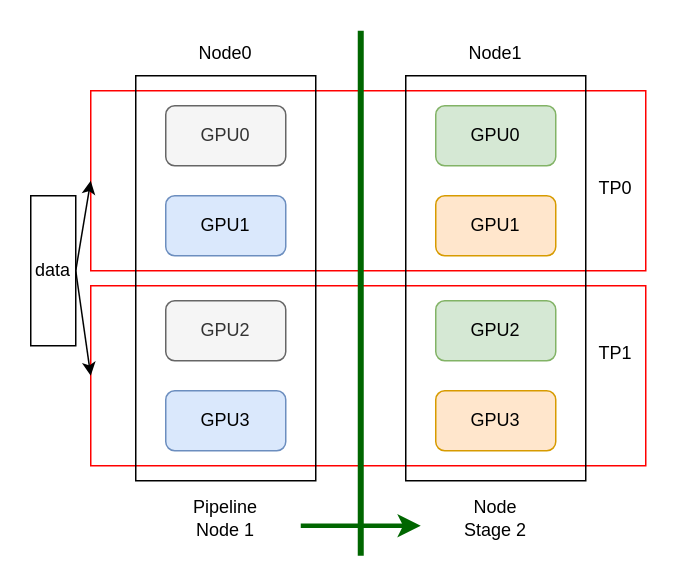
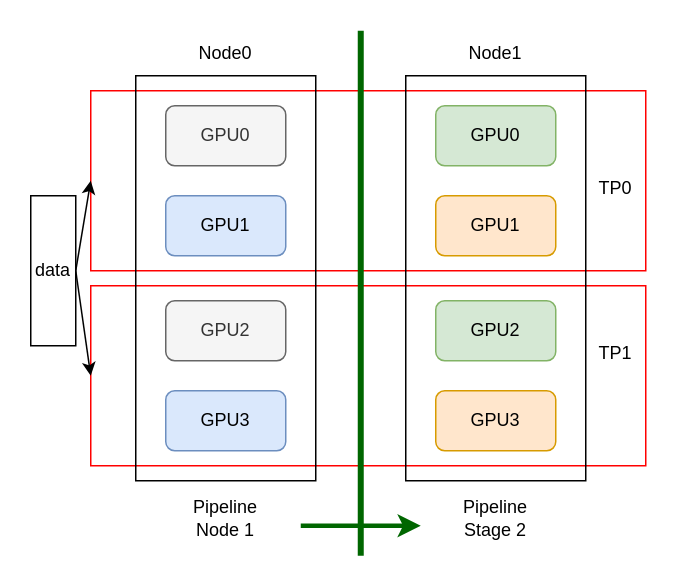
(496, 518) -> (496, 518)
